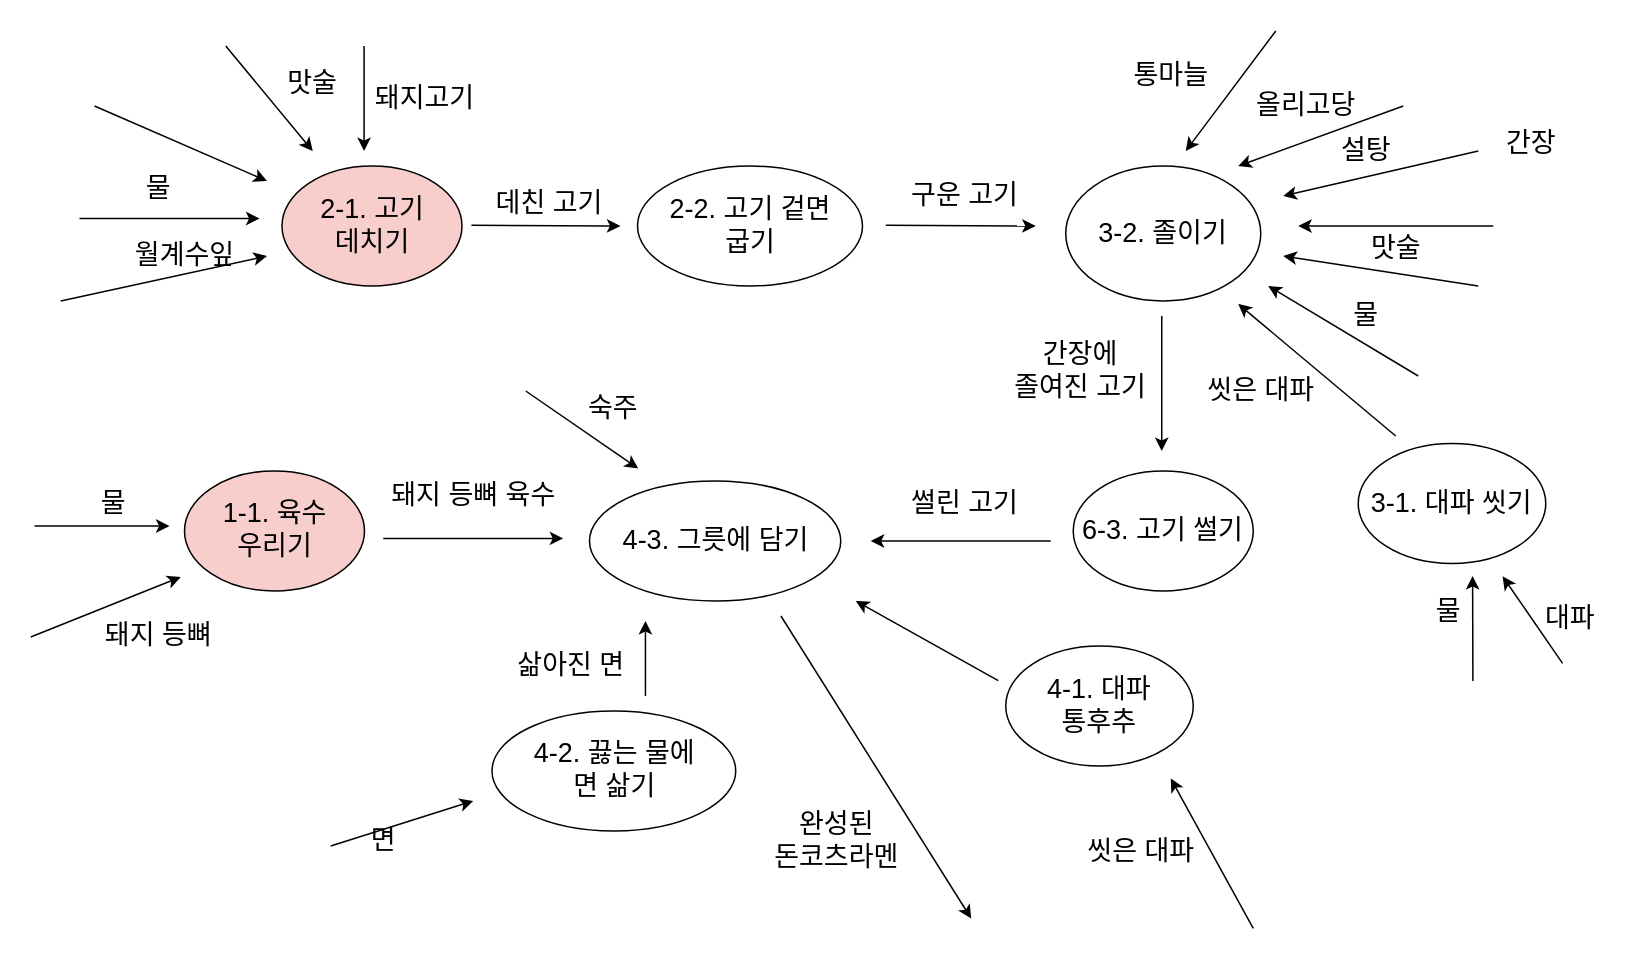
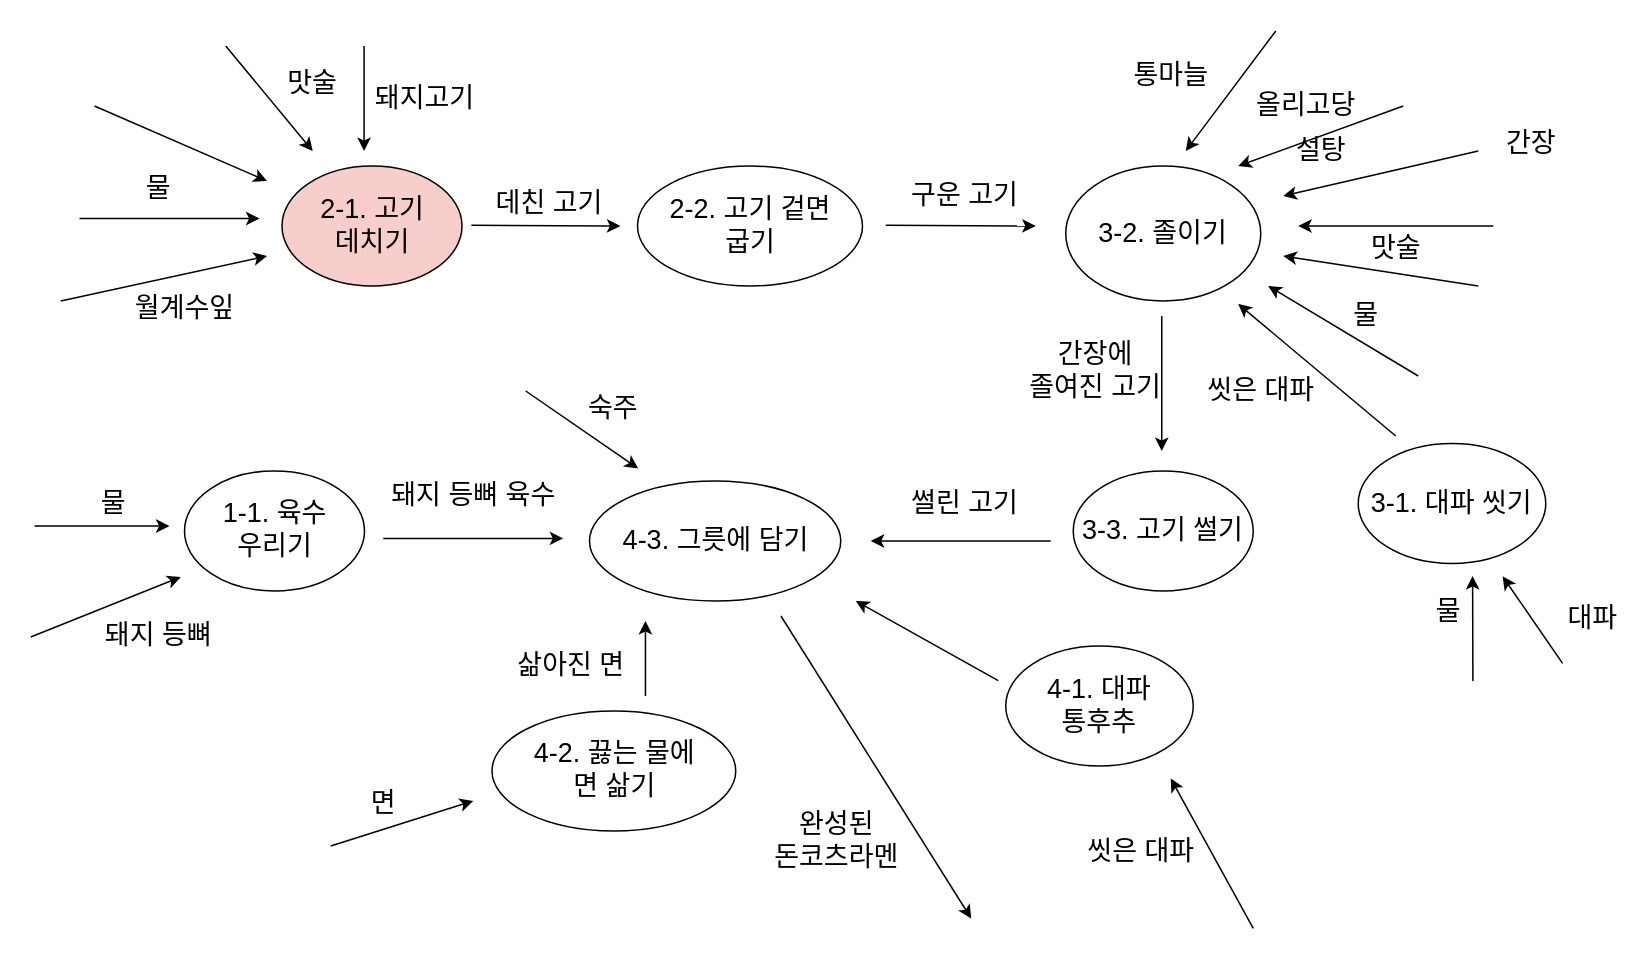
(1366, 151) -> (1321, 151)
(185, 256) -> (185, 308)
(1081, 371) -> (1096, 371)
(1163, 530) -> (1163, 530)
(275, 531) -> (275, 531)
(1570, 618) -> (1593, 618)
(383, 841) -> (383, 803)
